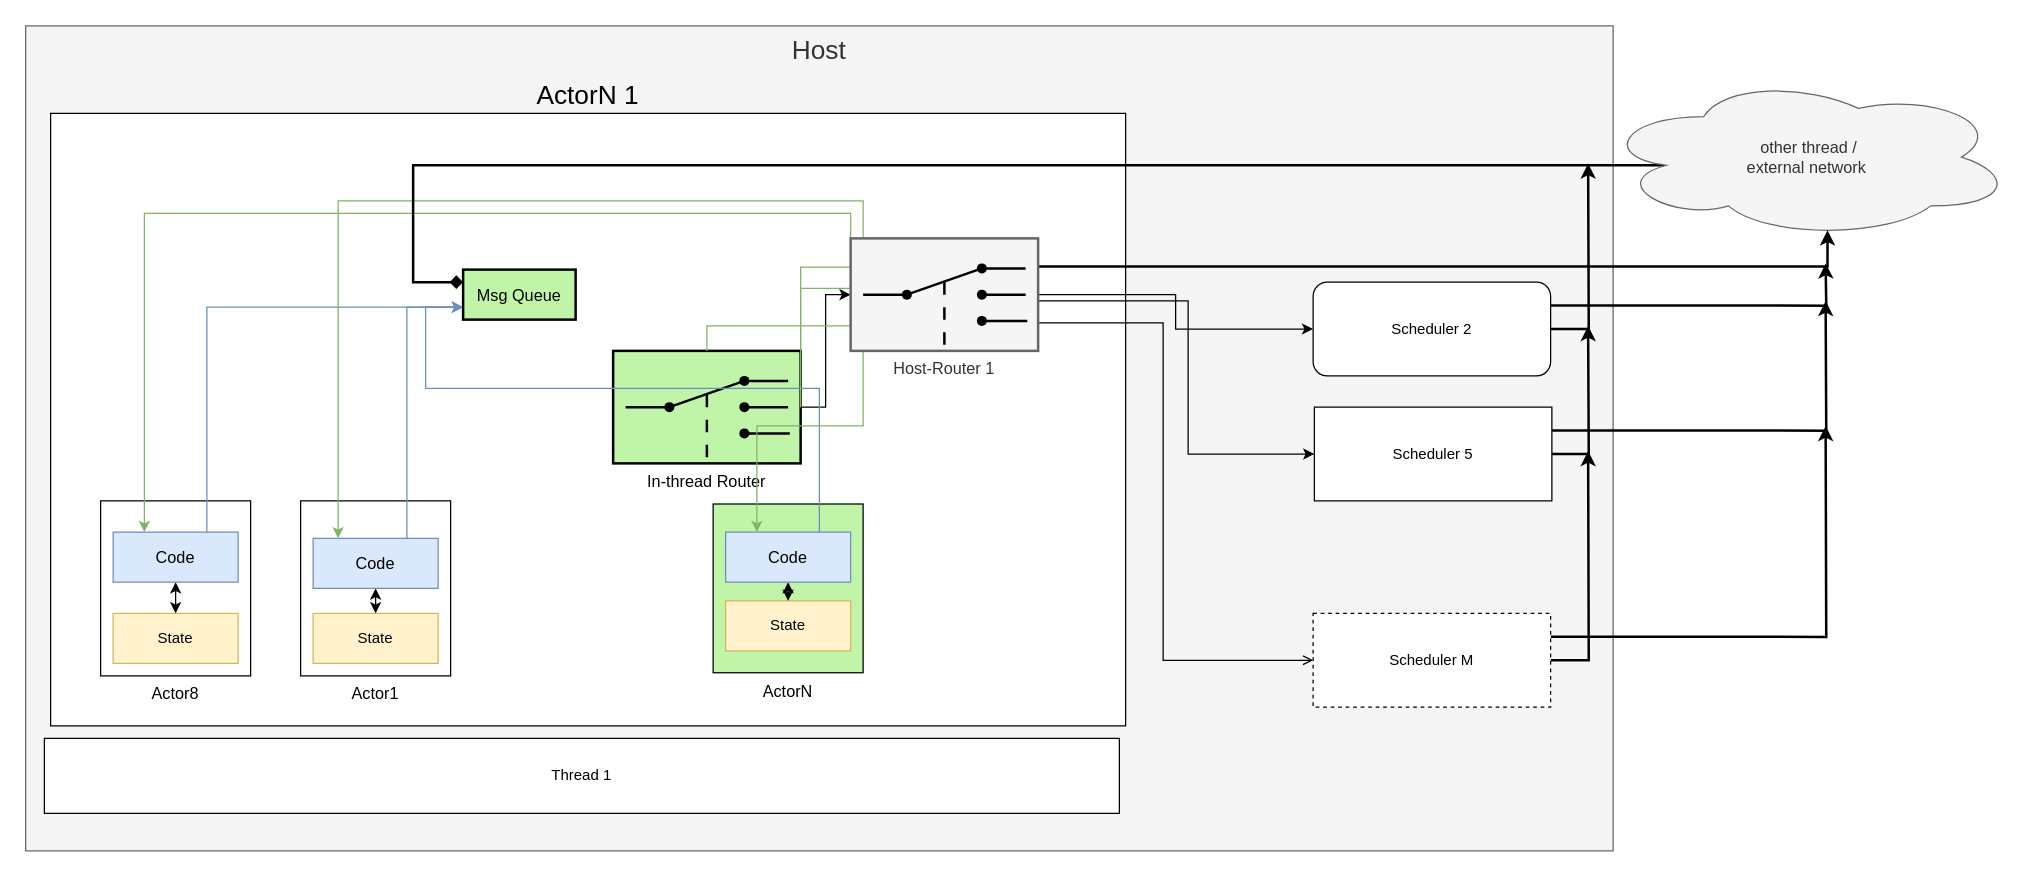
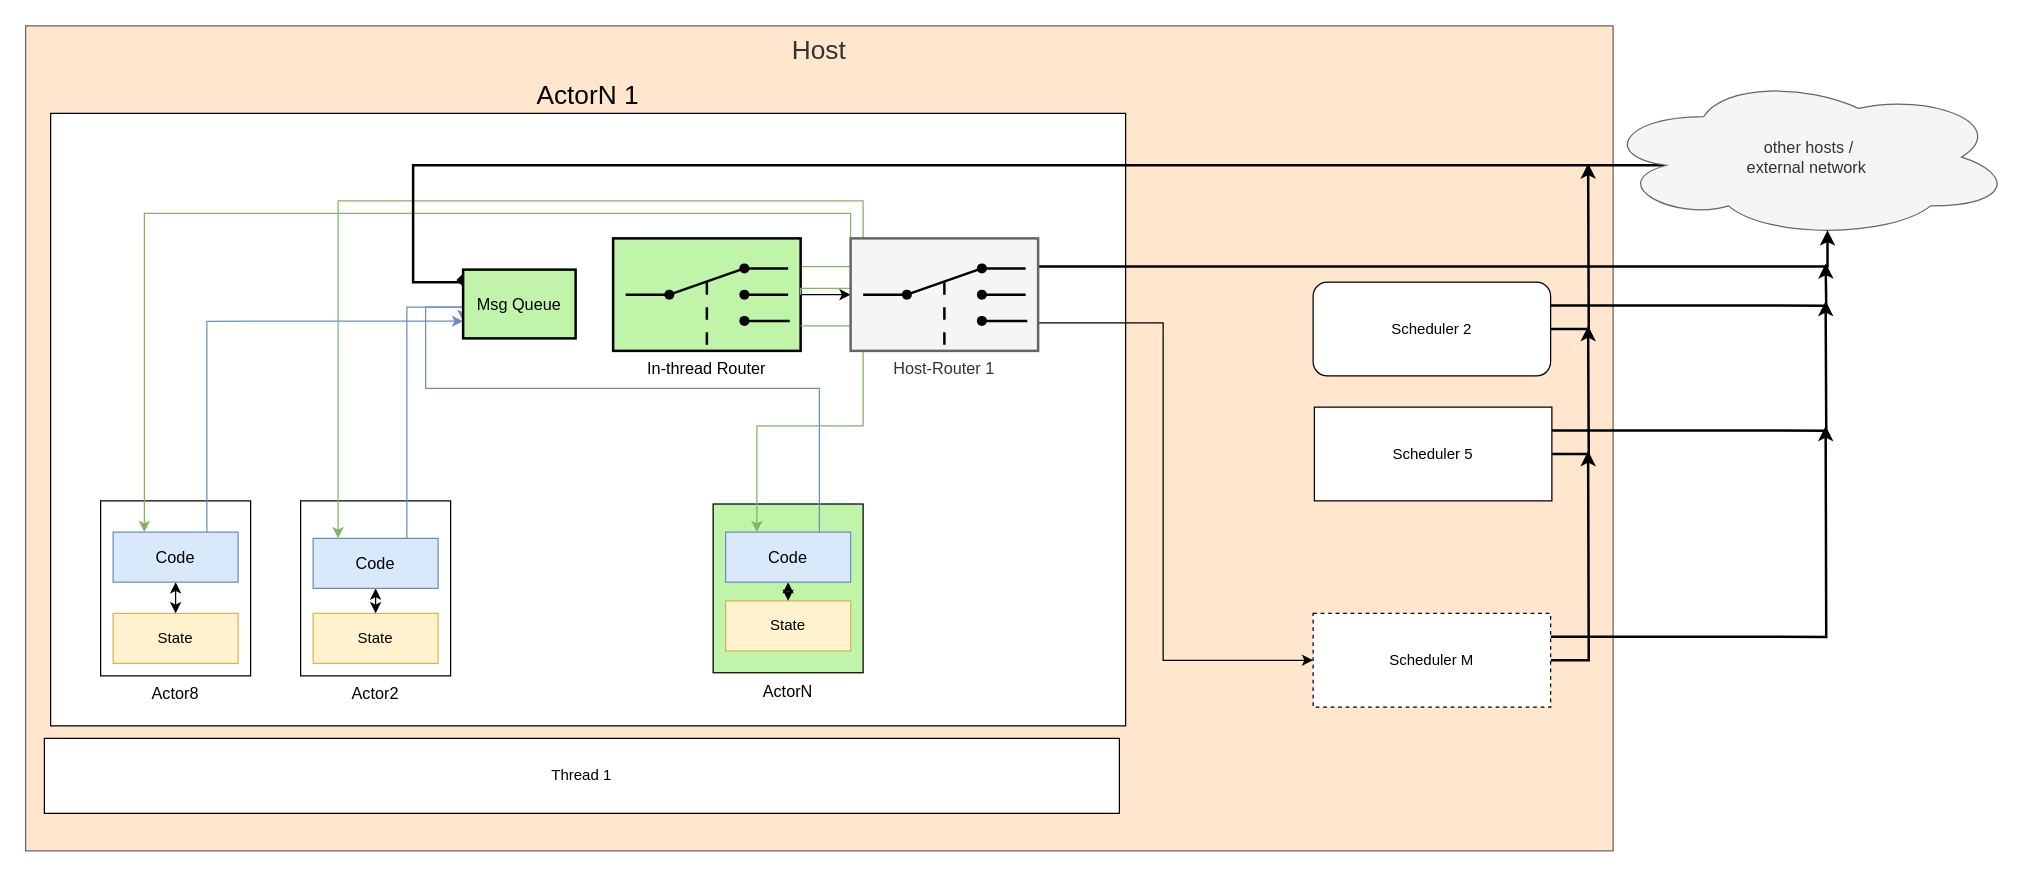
(819, 50) -> (819, 50)
(1807, 157) -> (1807, 157)
(519, 294) -> (519, 304)
(1176, 308) -> none
(1188, 361) -> none
(707, 407) -> (707, 294)
(1305, 660) -> (1303, 660)
(376, 694) -> (376, 694)
